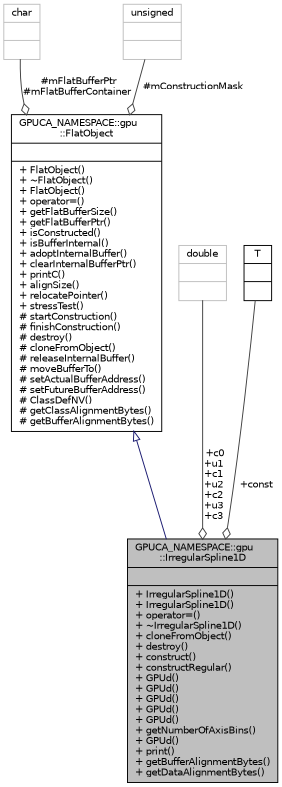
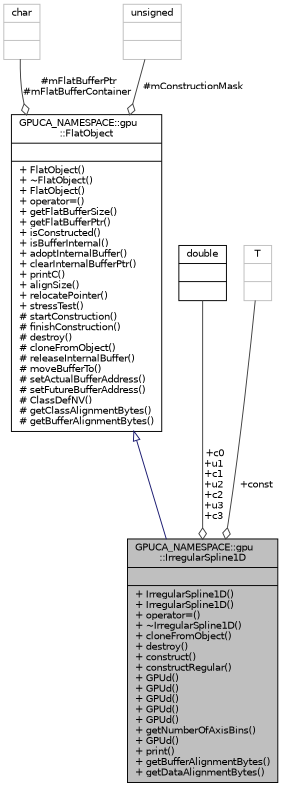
(203, 273) -> (203, 273)
(258, 273) -> (258, 273)
